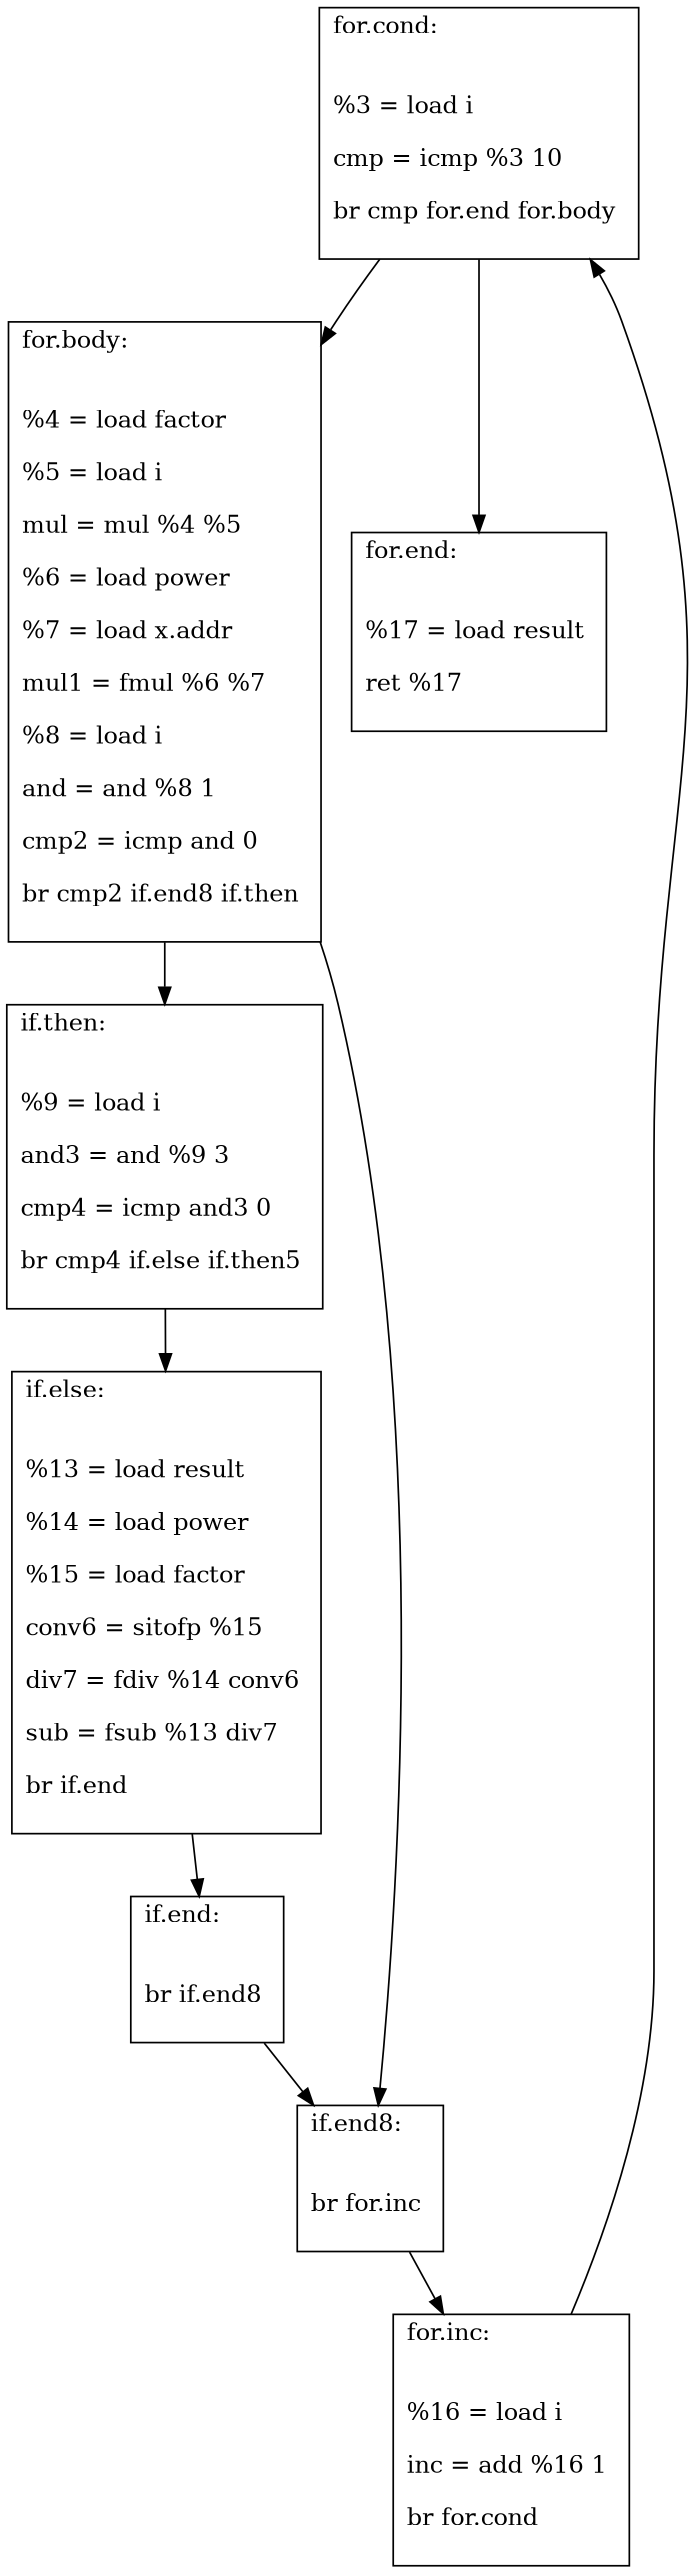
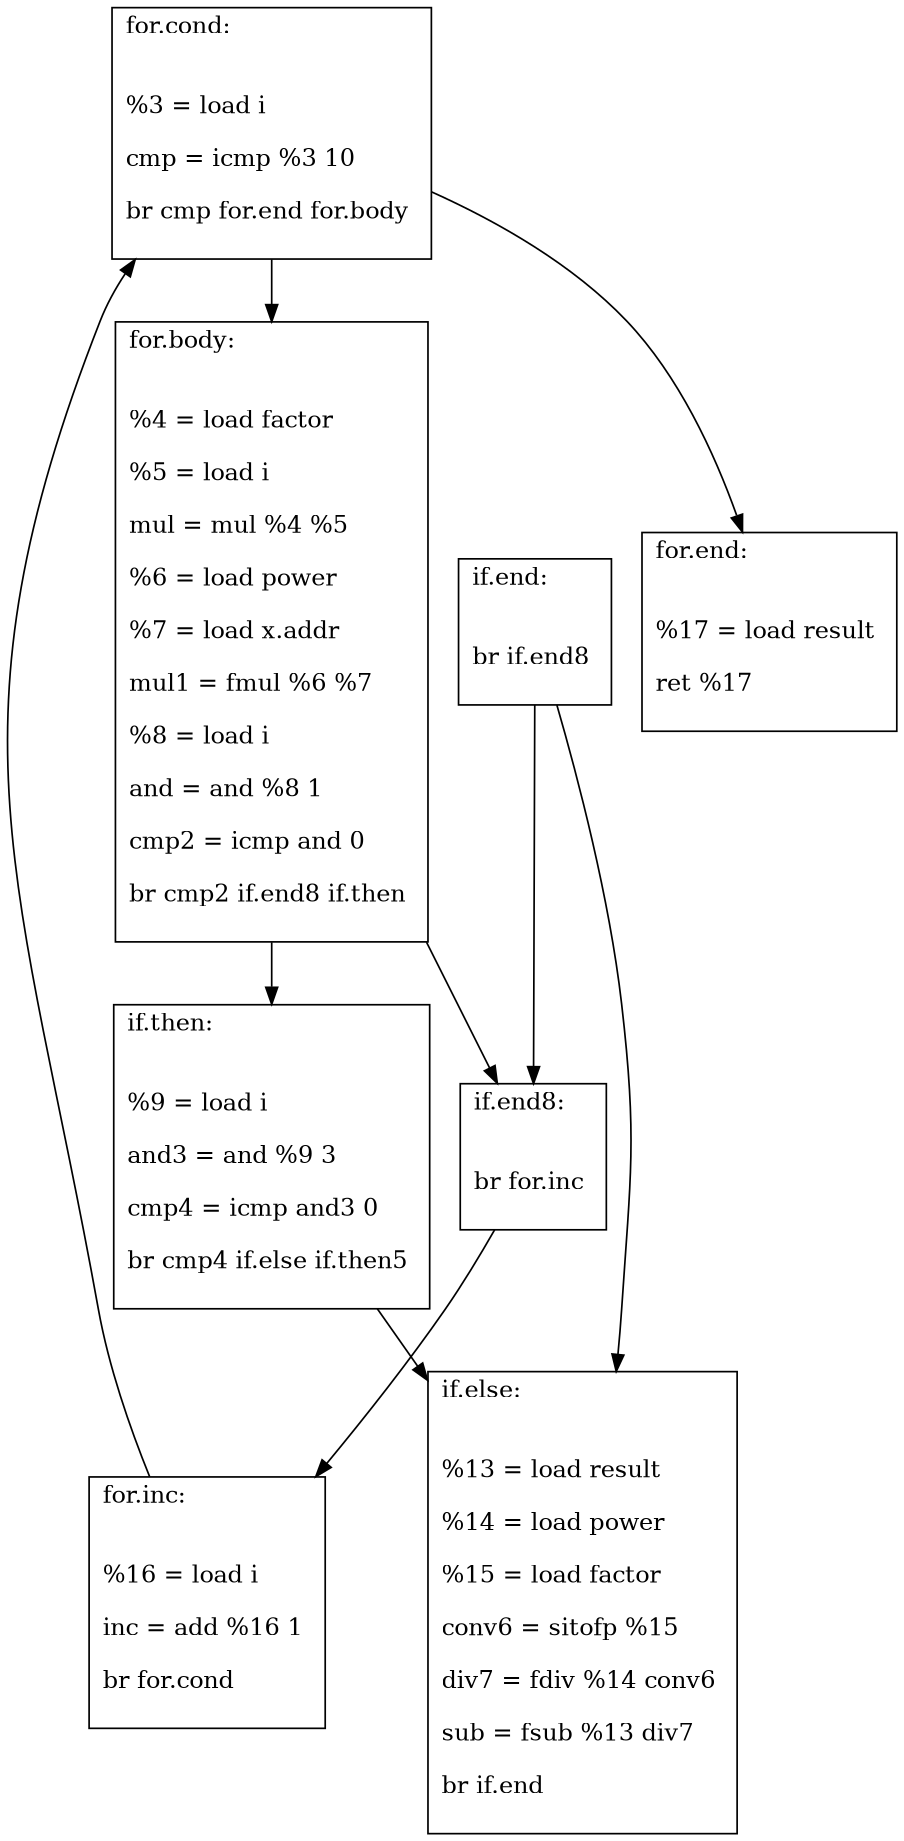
(195, 1857) -> (624, 1026)
